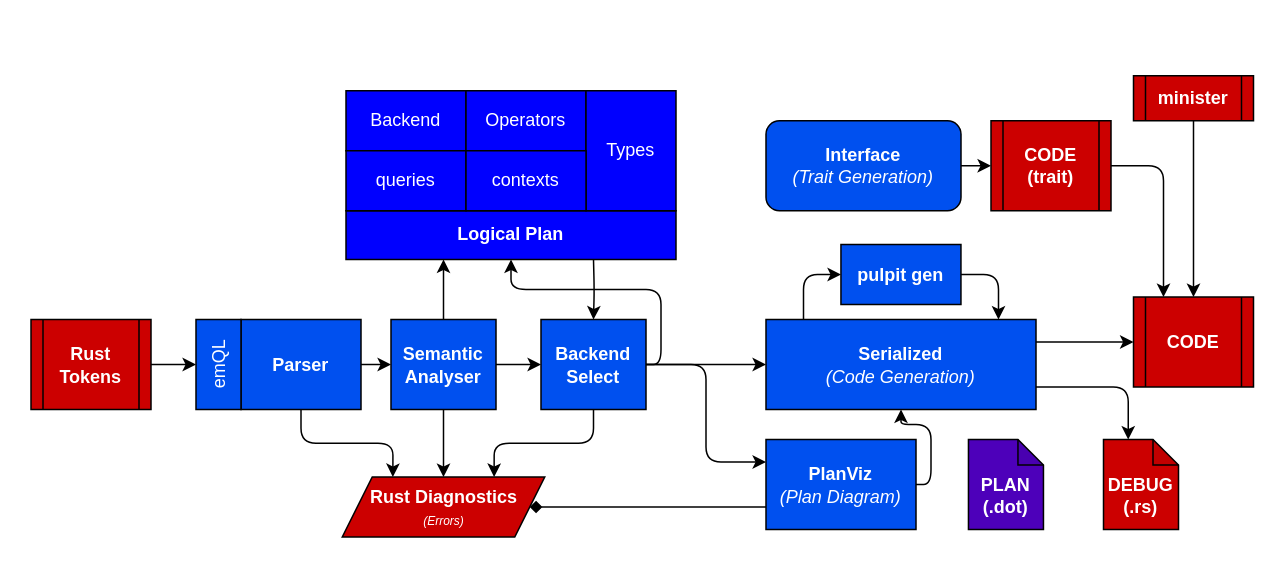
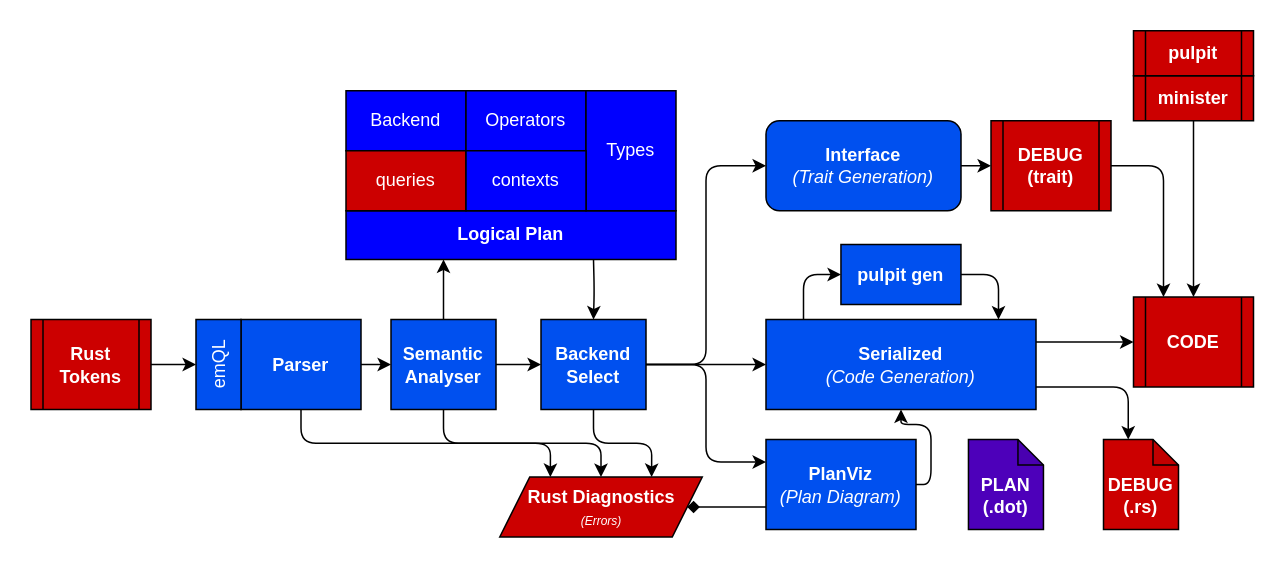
none -> (1193, 53)
(1051, 166) -> (1051, 166)
(406, 181) -> (406, 181)
(612, 290) -> (706, 244)
(443, 507) -> (601, 507)
